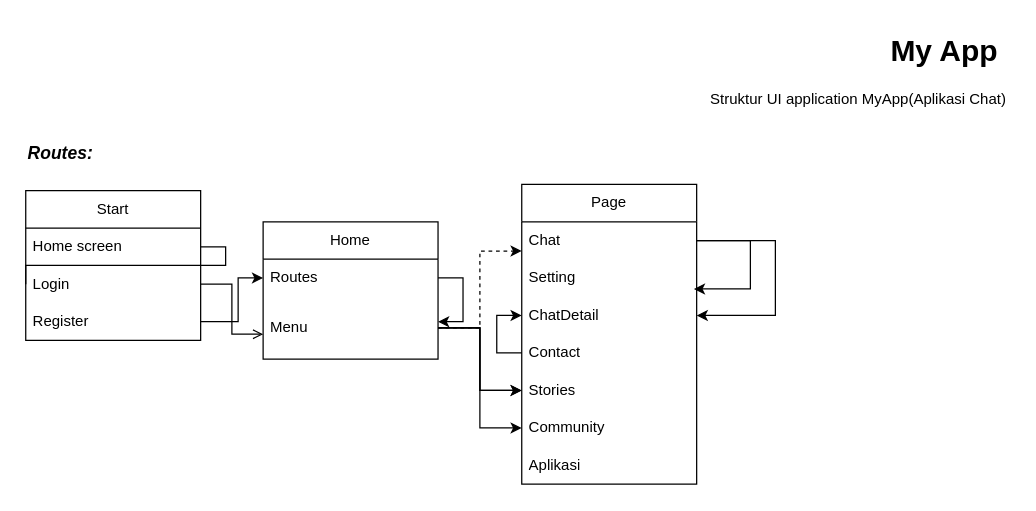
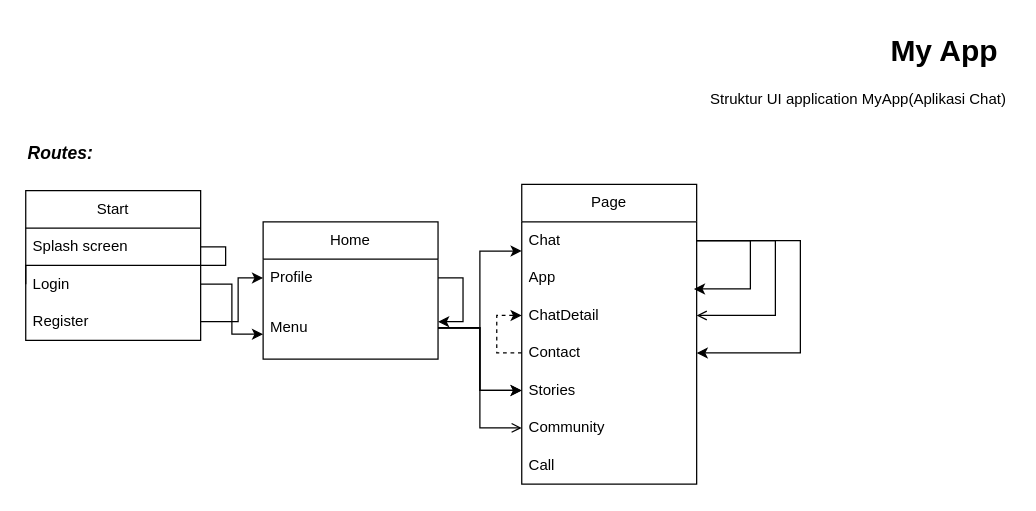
(77, 247) -> (84, 247)
(480, 273) -> (480, 273)
(296, 278) -> (296, 278)
(557, 278) -> (542, 278)
(707, 316) -> (704, 316)
none -> (801, 333)
(255, 334) -> (253, 334)
(497, 339) -> (497, 339)
(512, 428) -> (513, 428)
(557, 466) -> (542, 466)
